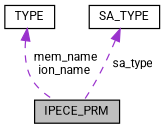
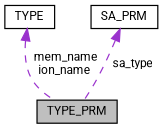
(124, 17) -> (124, 17)
(77, 112) -> (77, 112)
